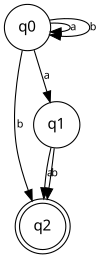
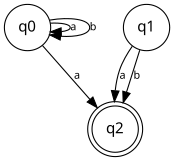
(41, 71) -> none
(21, 125) -> (77, 76)
